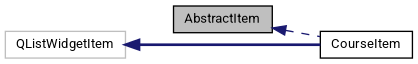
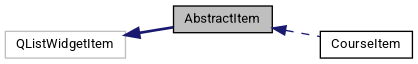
(230, 45) -> (156, 30)
